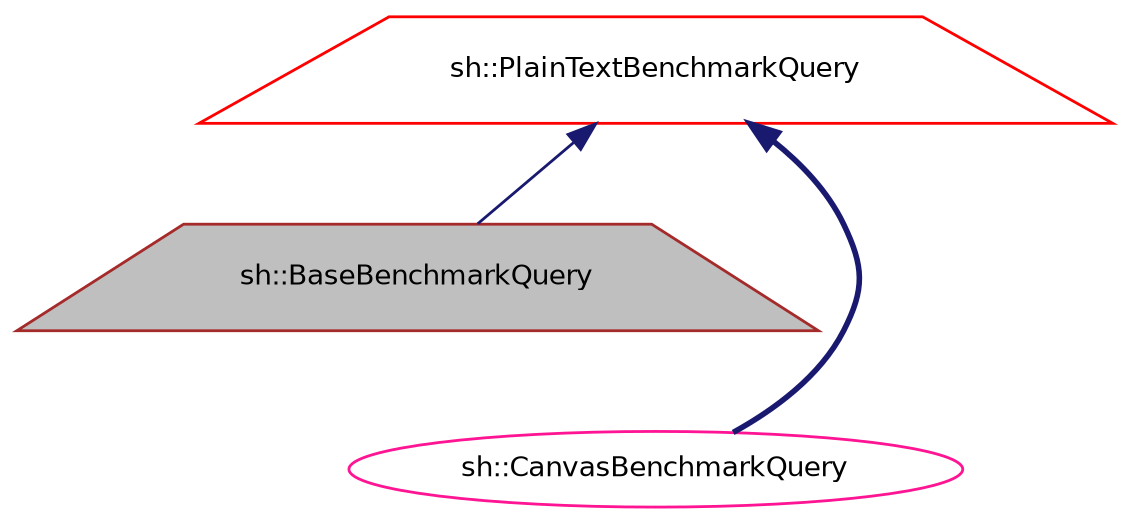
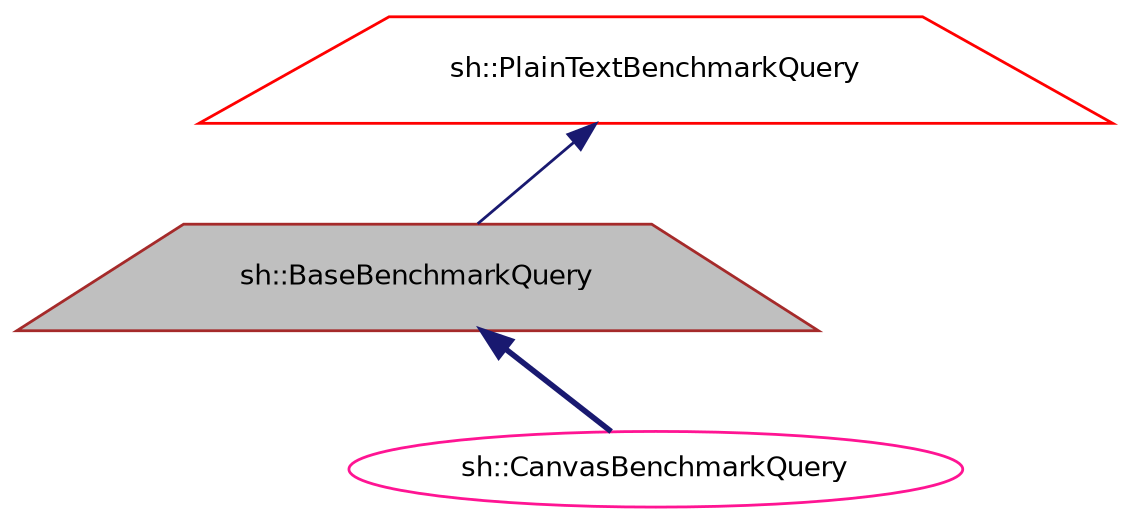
(857, 298) -> (558, 390)
